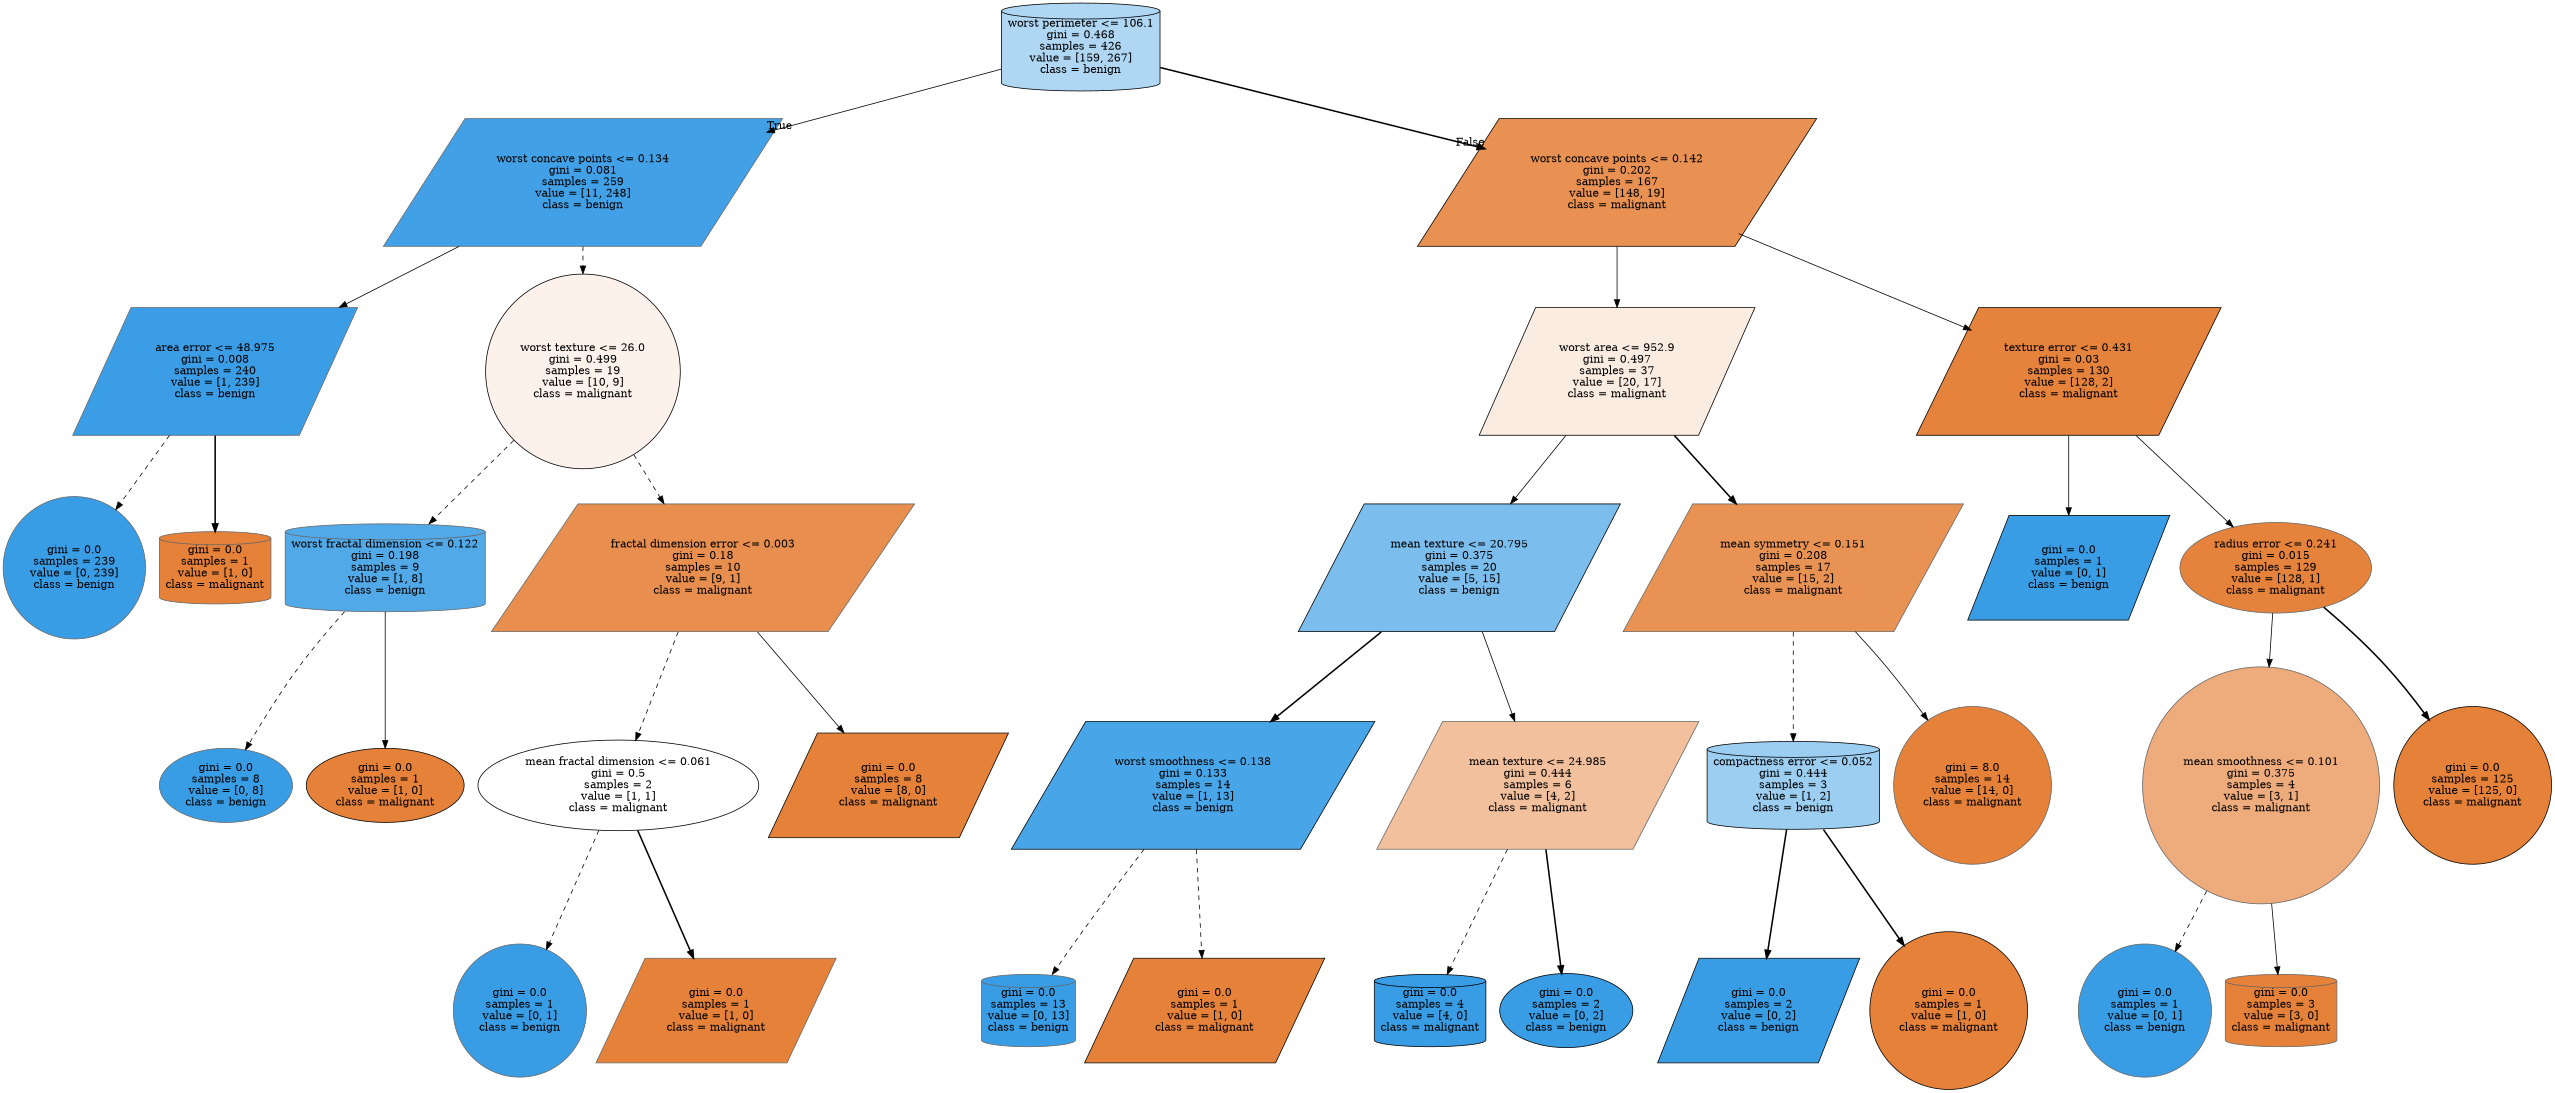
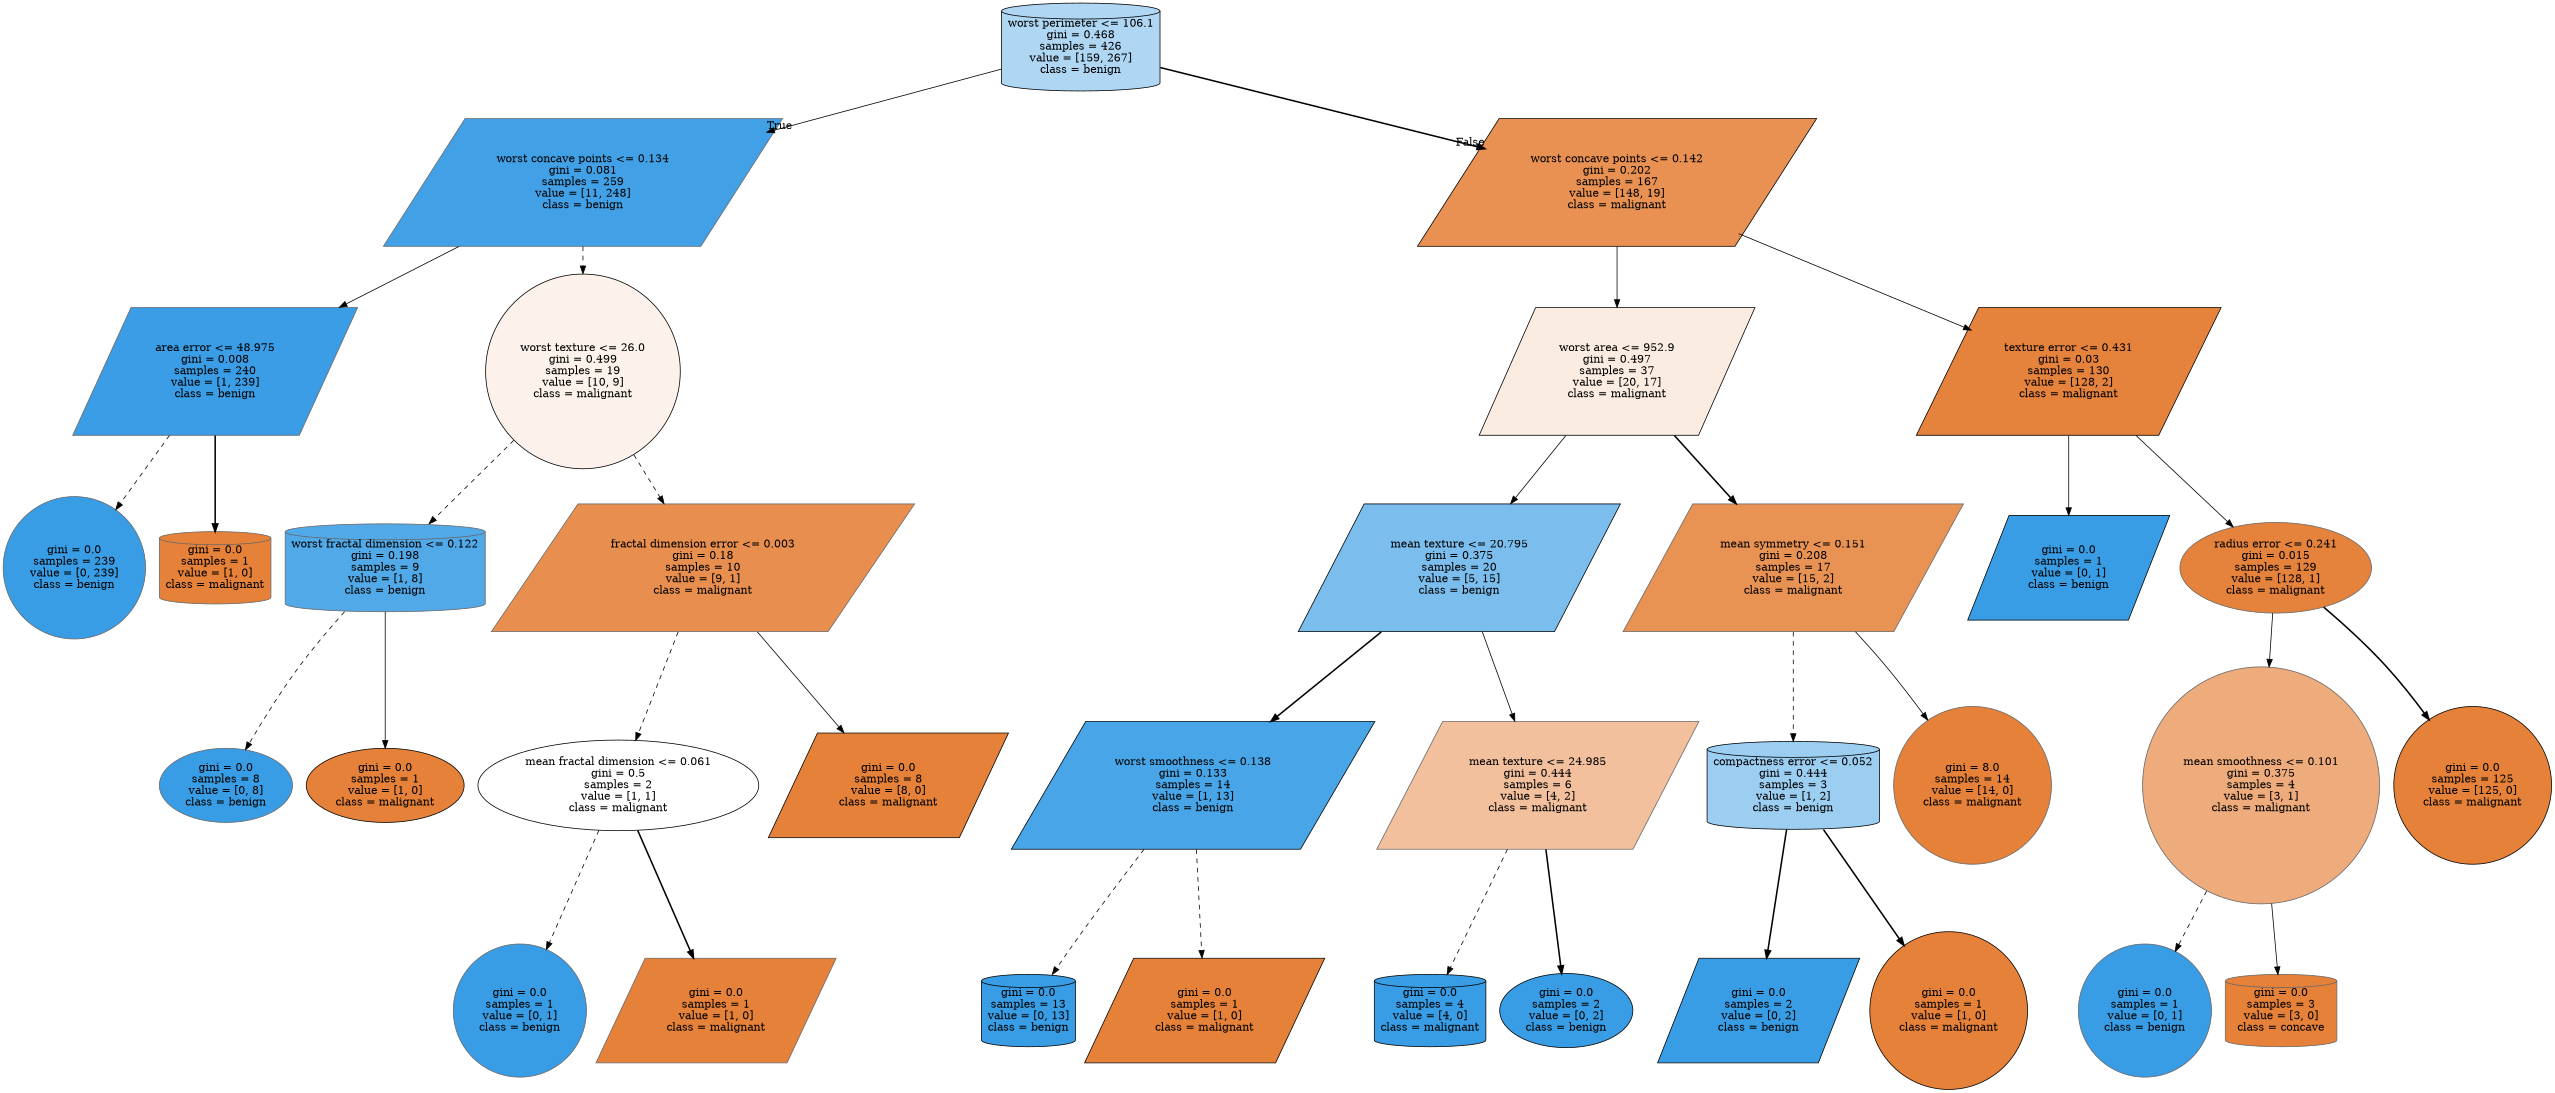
(1028, 1011) -> (1028, 1011)
(2281, 1011) -> (2281, 1011)
